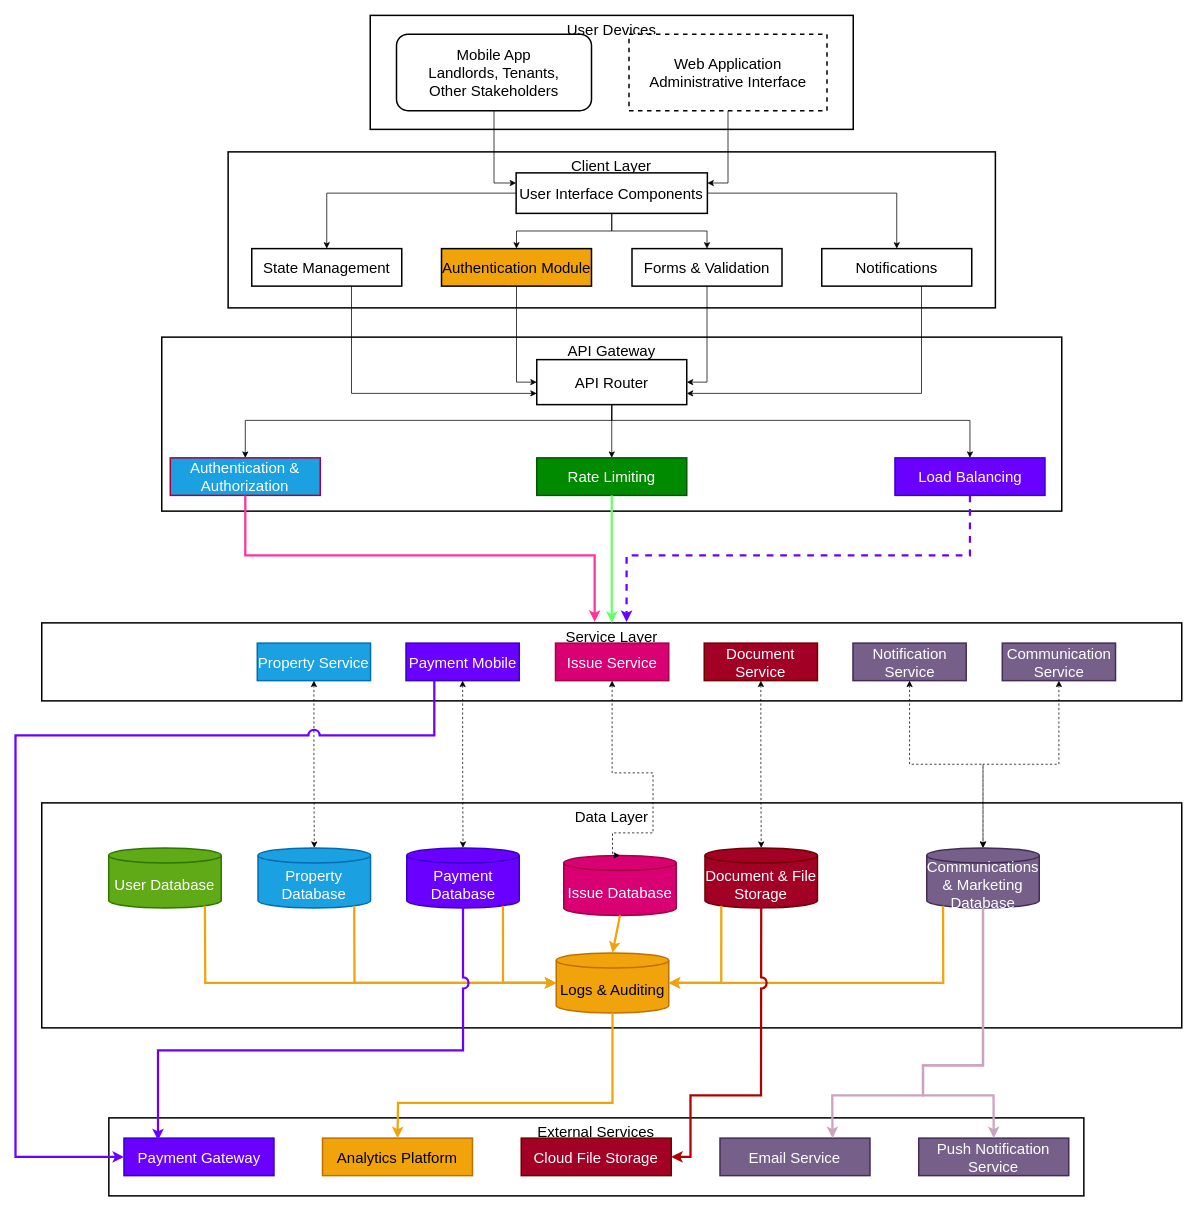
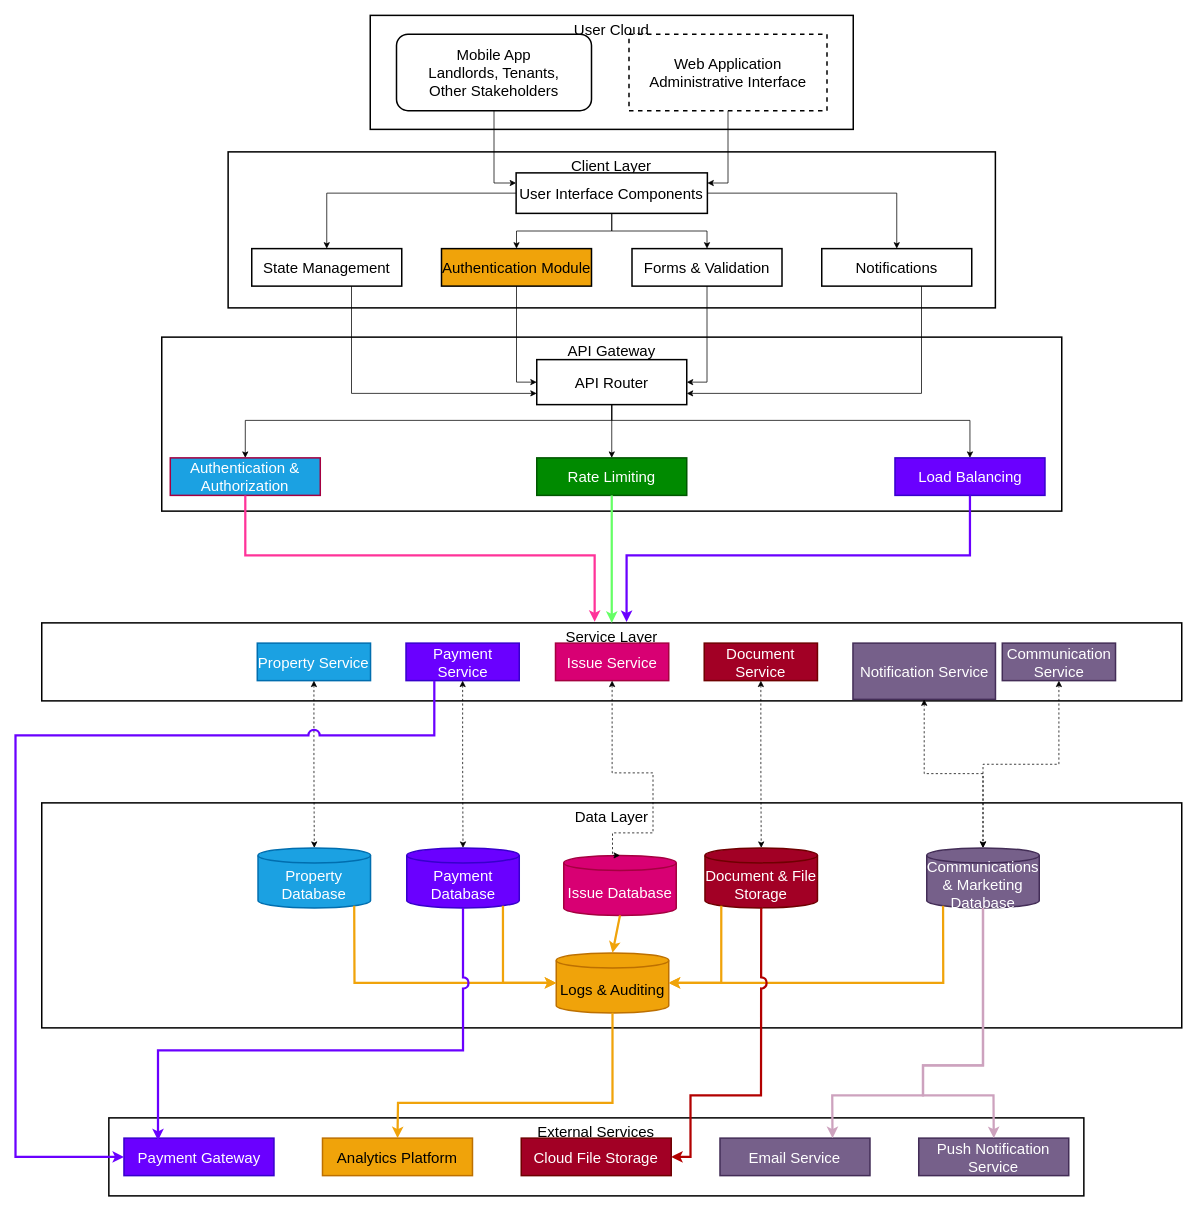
(612, 30) -> (612, 30)
(798, 555) -> (798, 555)
(463, 662) -> (463, 662)
(909, 662) -> (924, 671)
(165, 878) -> none
(240, 983) -> none
